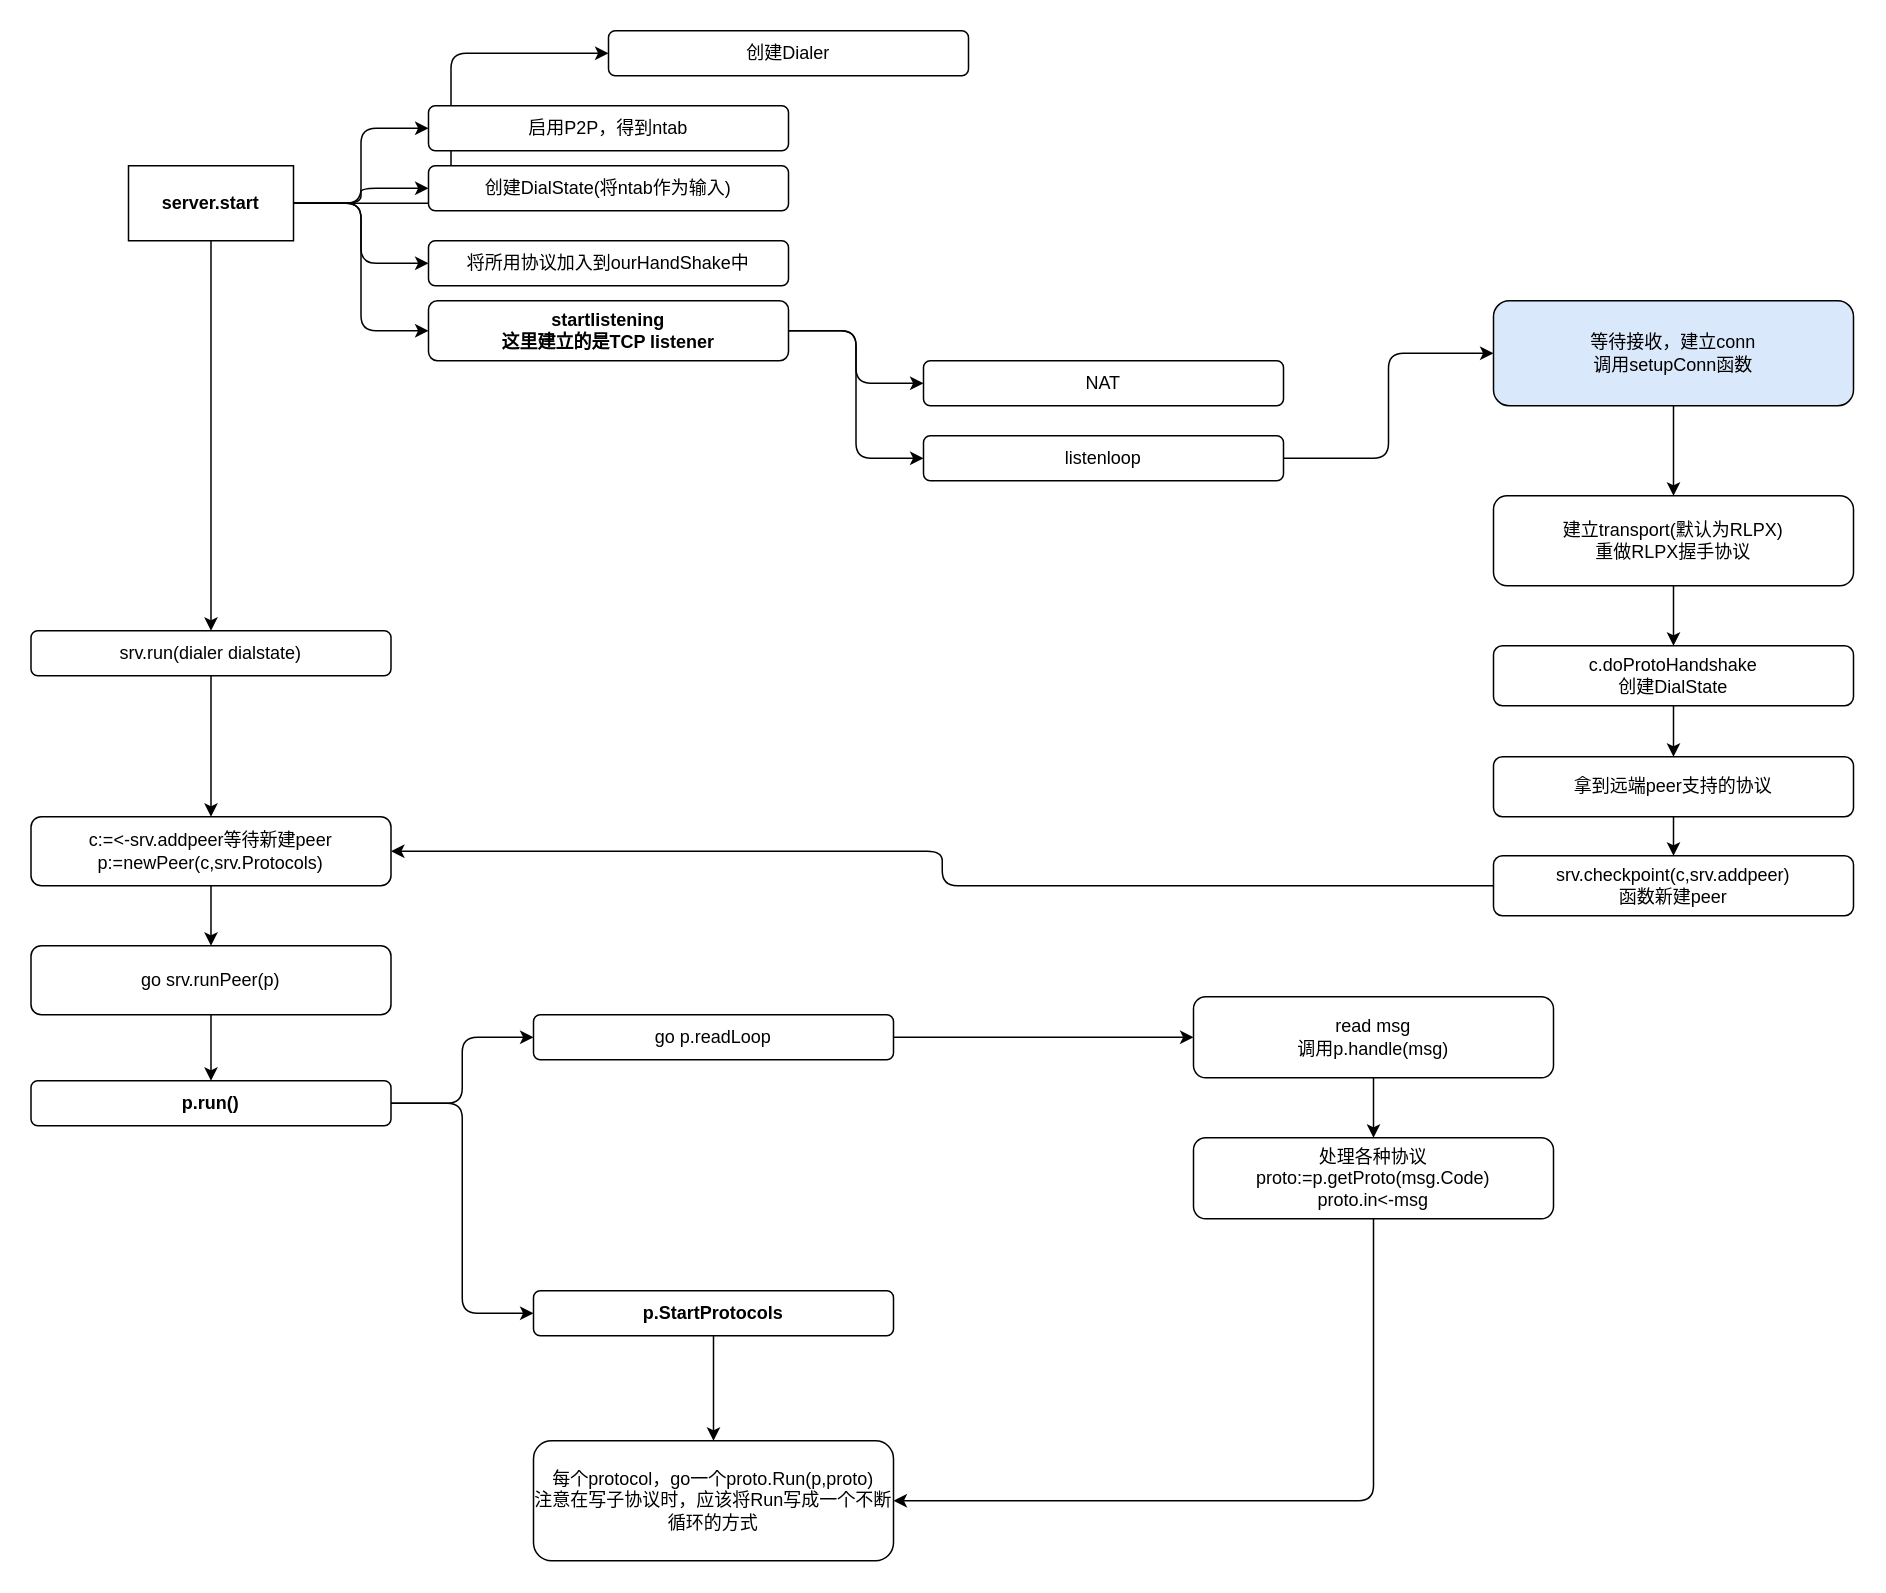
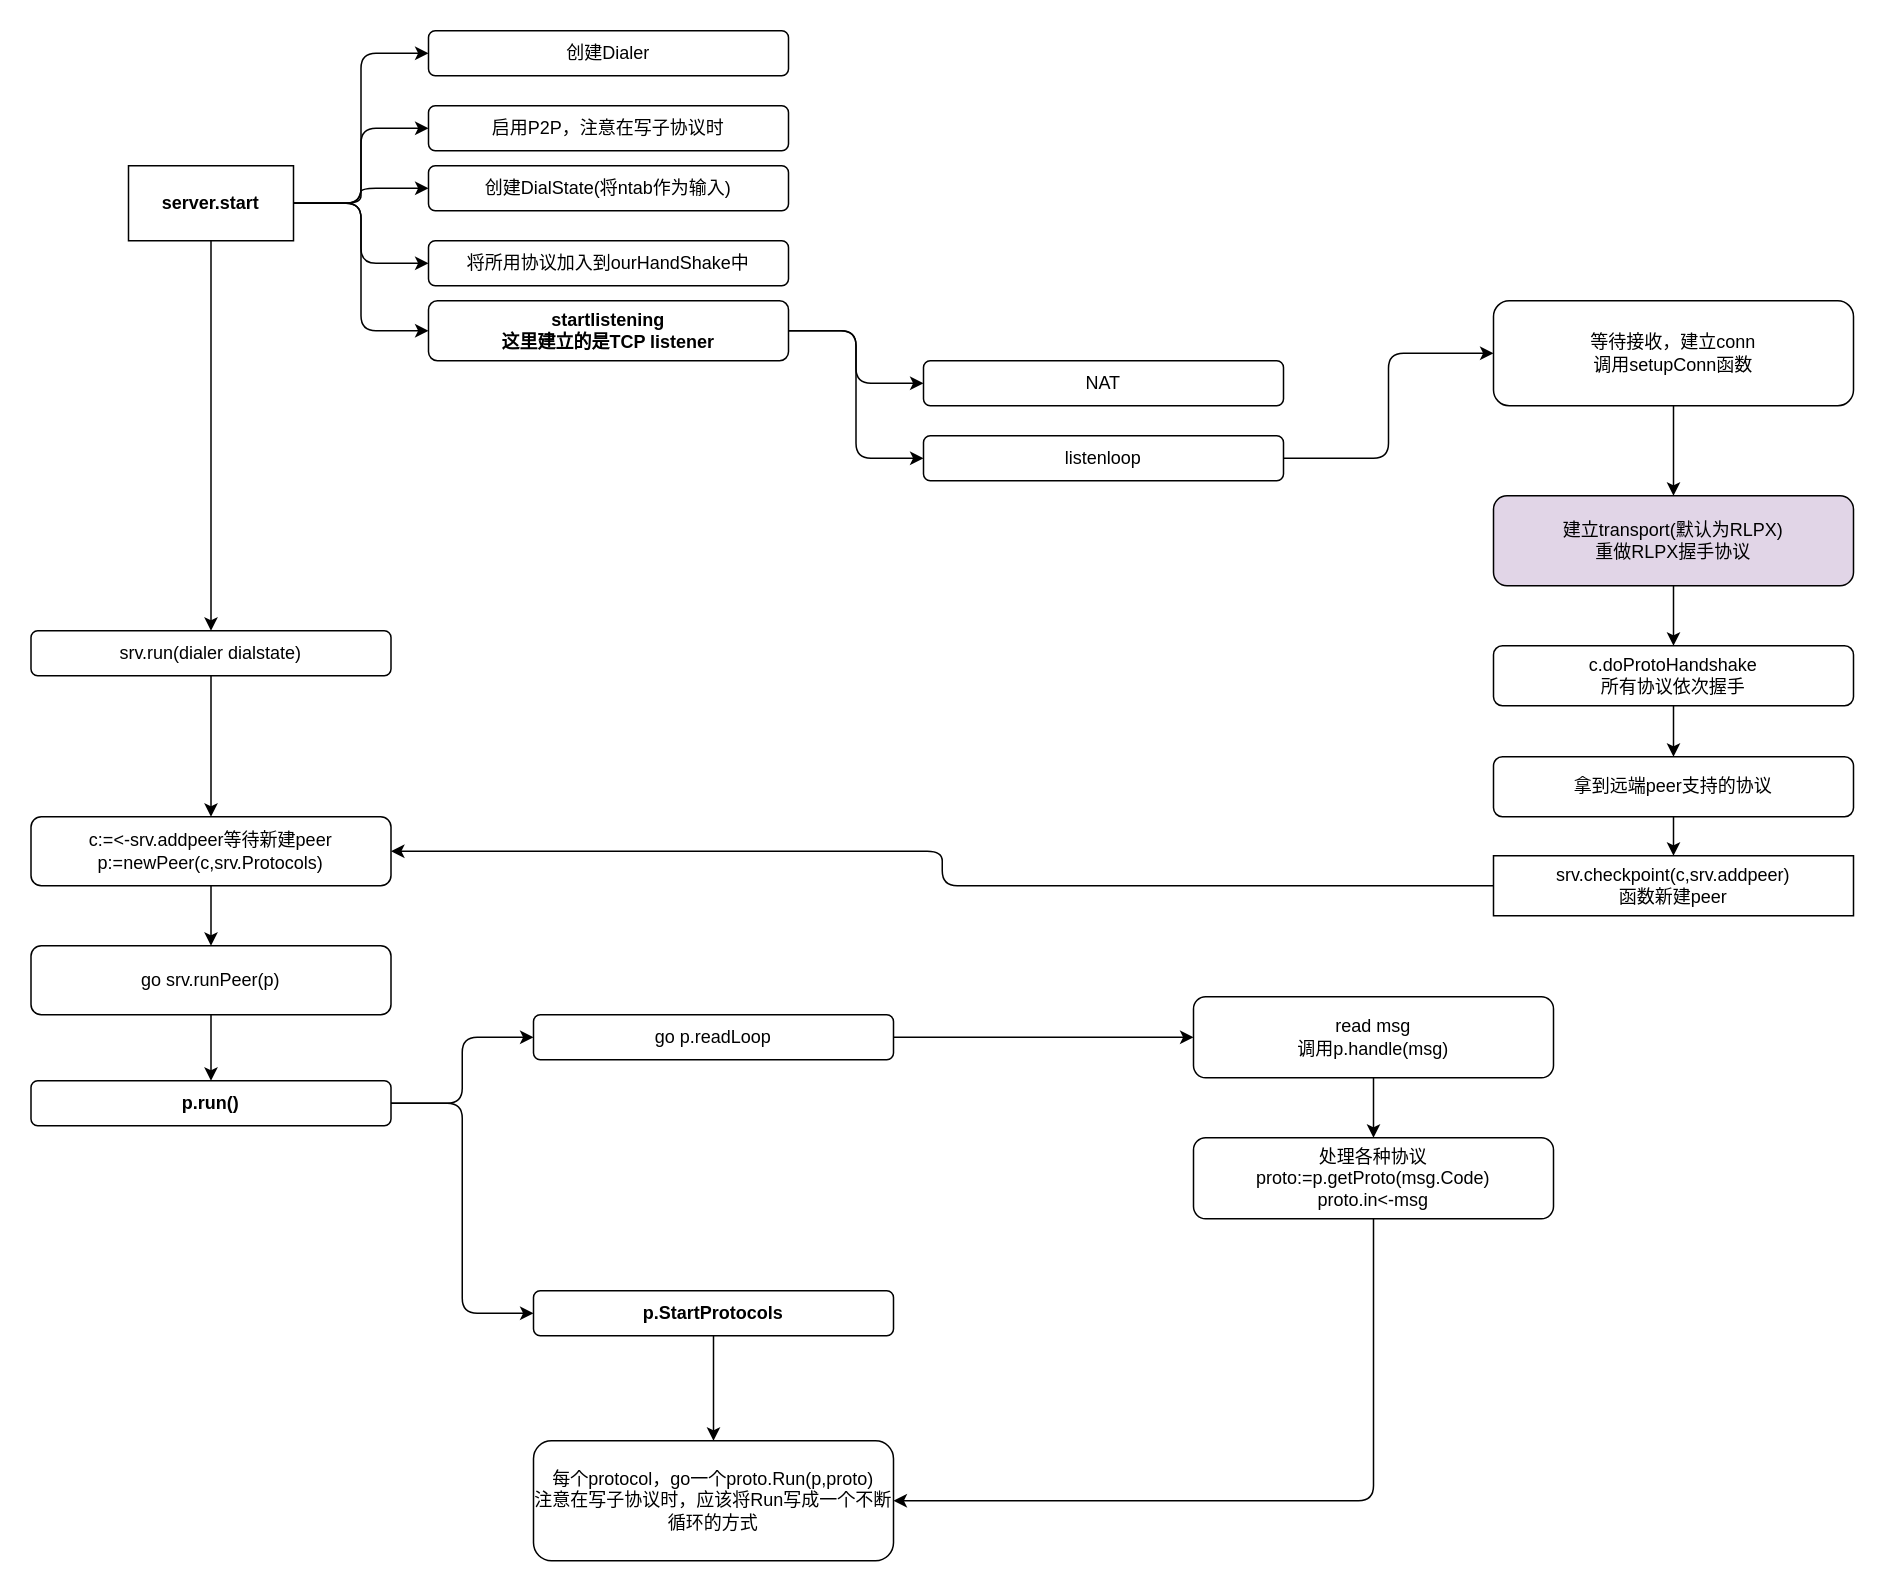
(788, 53) -> (608, 53)
(608, 128) -> (608, 128)
(1673, 353) -> (1673, 353)
(1673, 541) -> (1673, 541)
(1673, 676) -> (1673, 676)
(1673, 886) -> (1673, 886)
